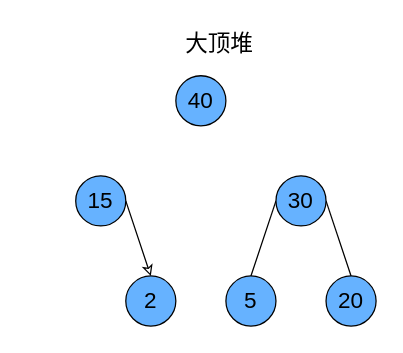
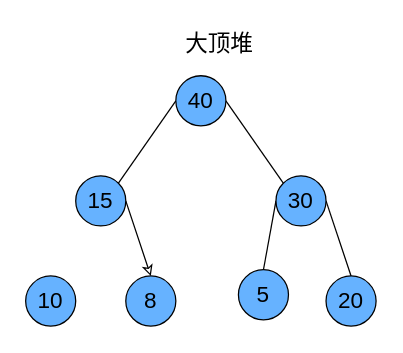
none -> (147, 142)
none -> (254, 142)
none -> (51, 301)
(151, 301) -> (151, 301)
(251, 301) -> (263, 294)
